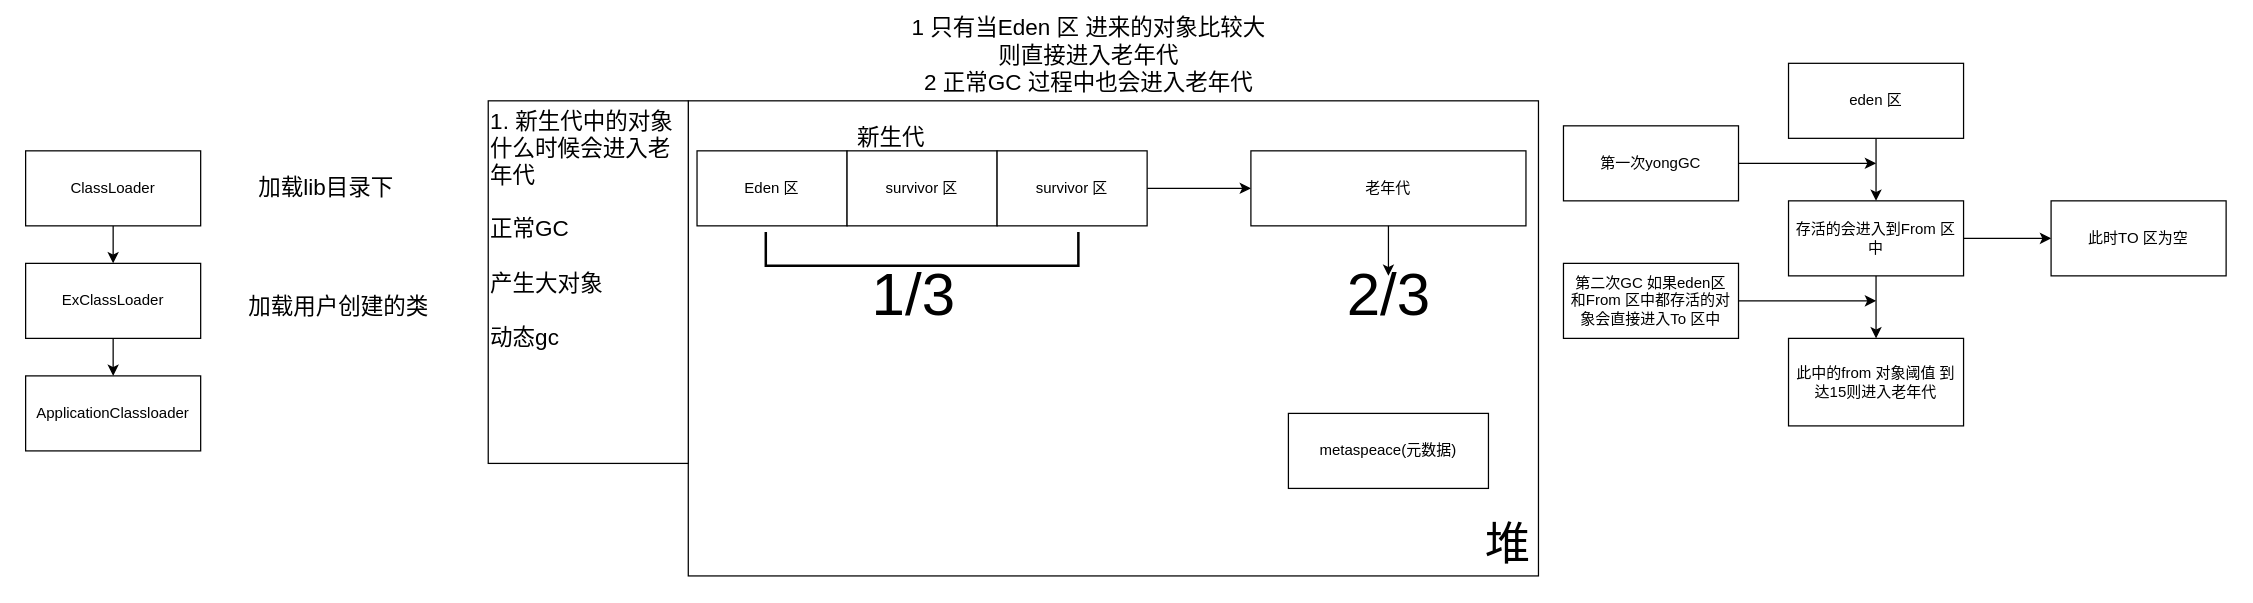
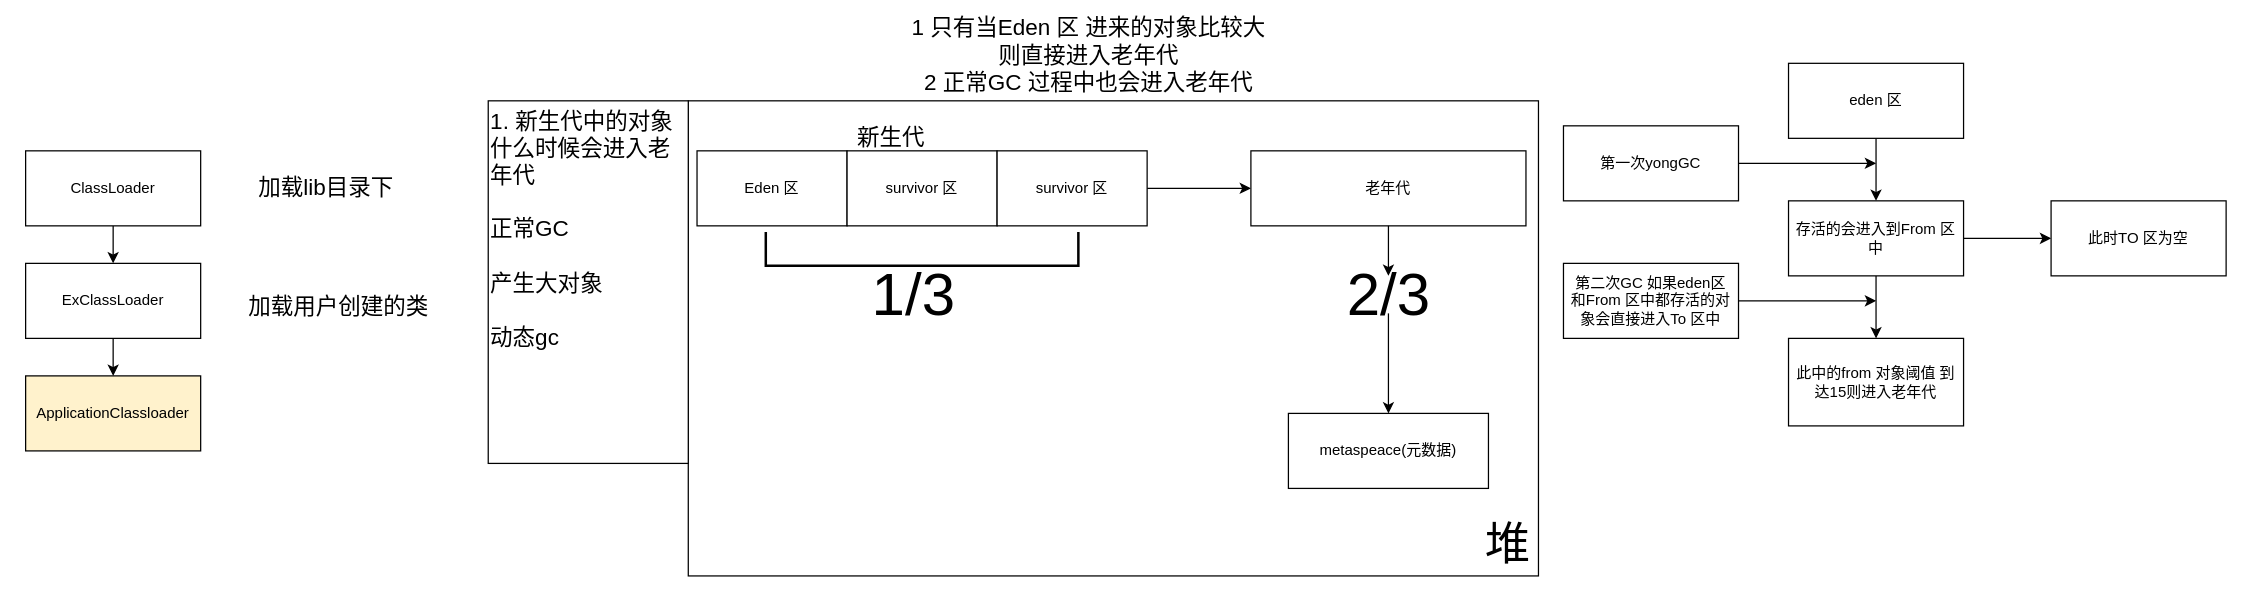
none -> (1388, 359)
(113, 413) -> (113, 413)
